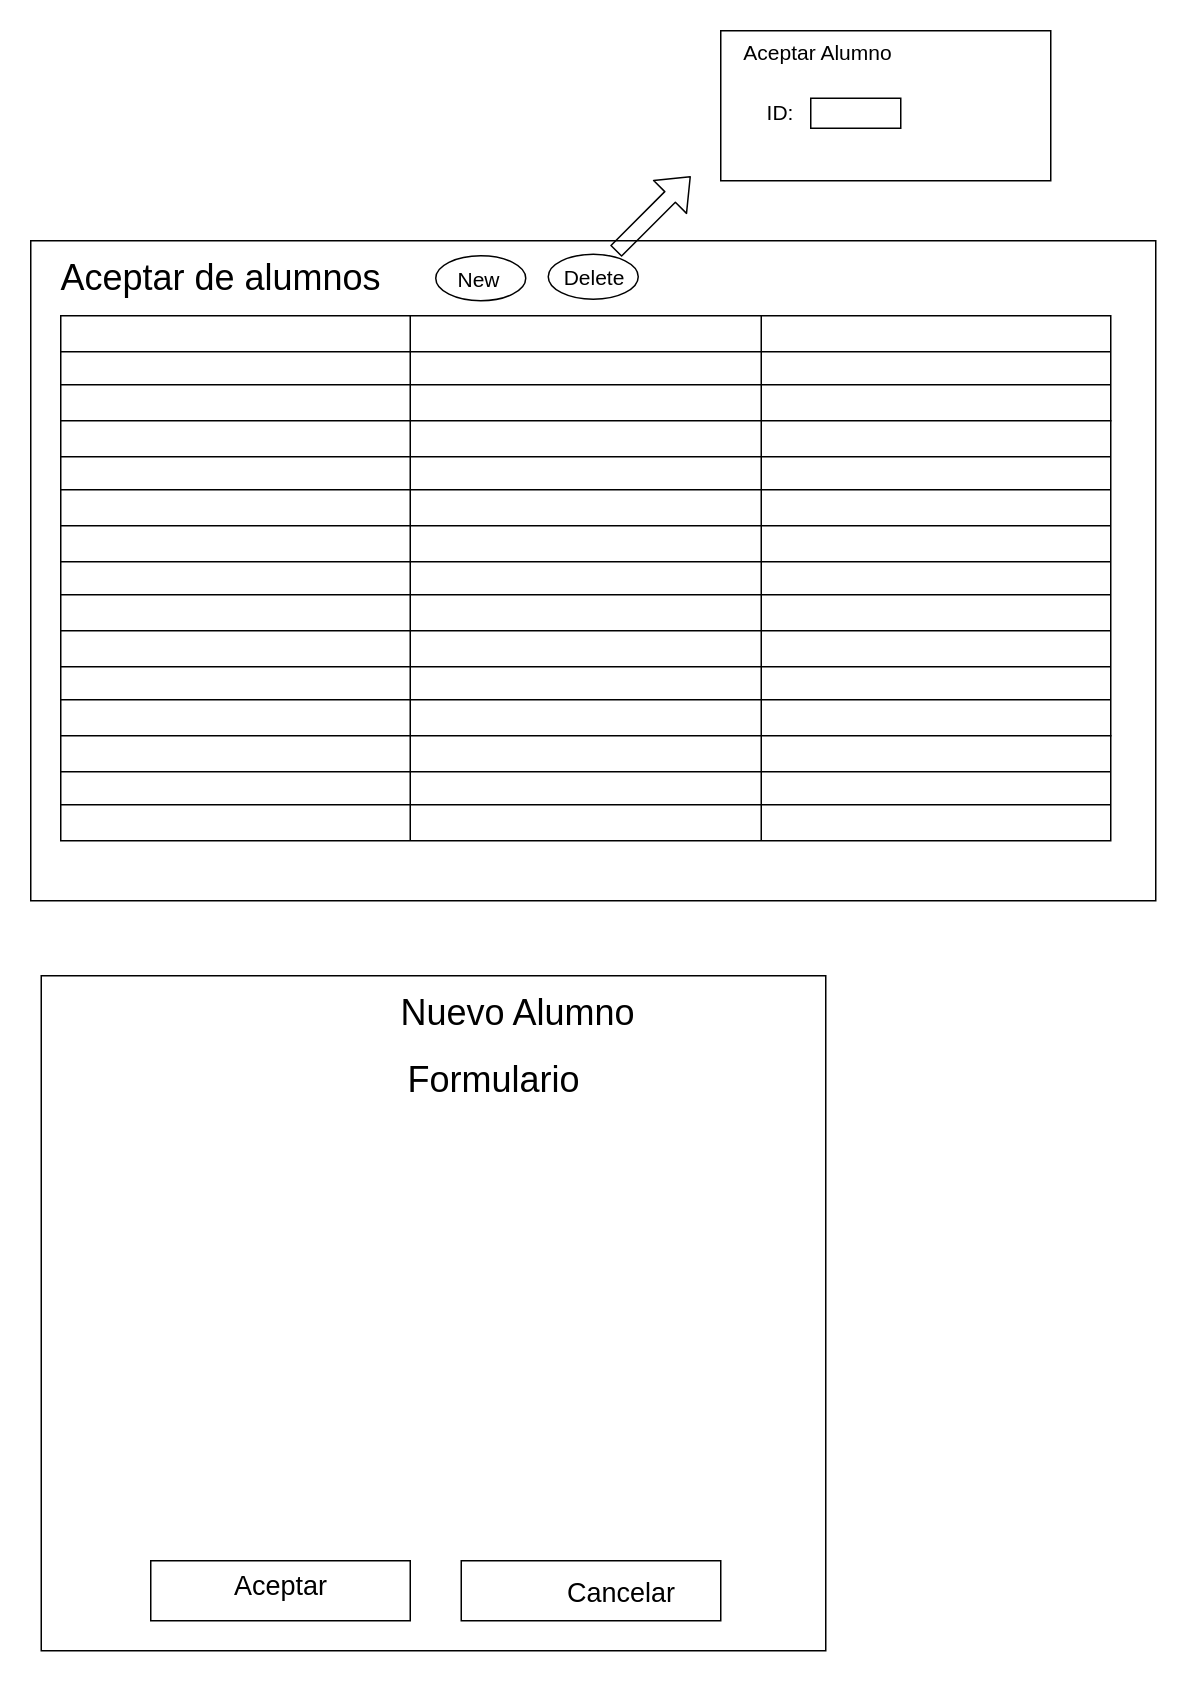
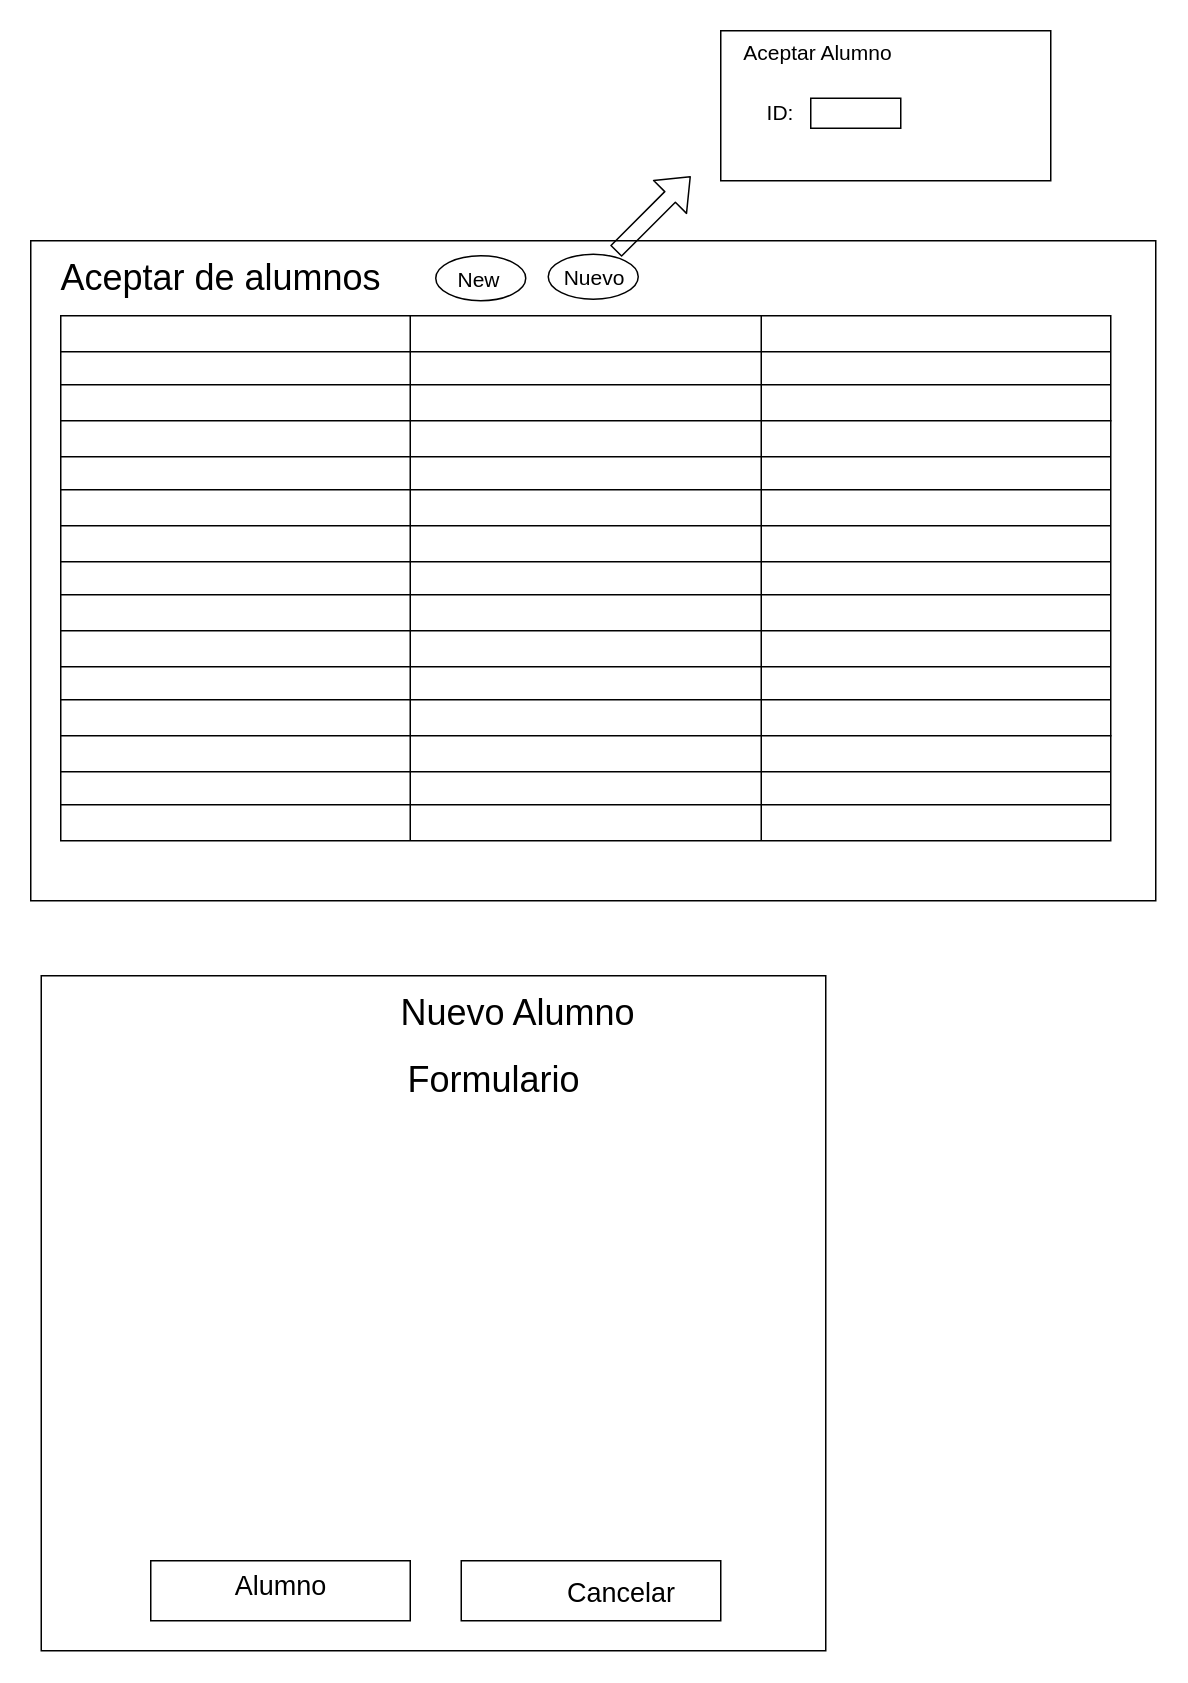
(595, 274) -> (595, 274)
(281, 1583) -> (281, 1583)
